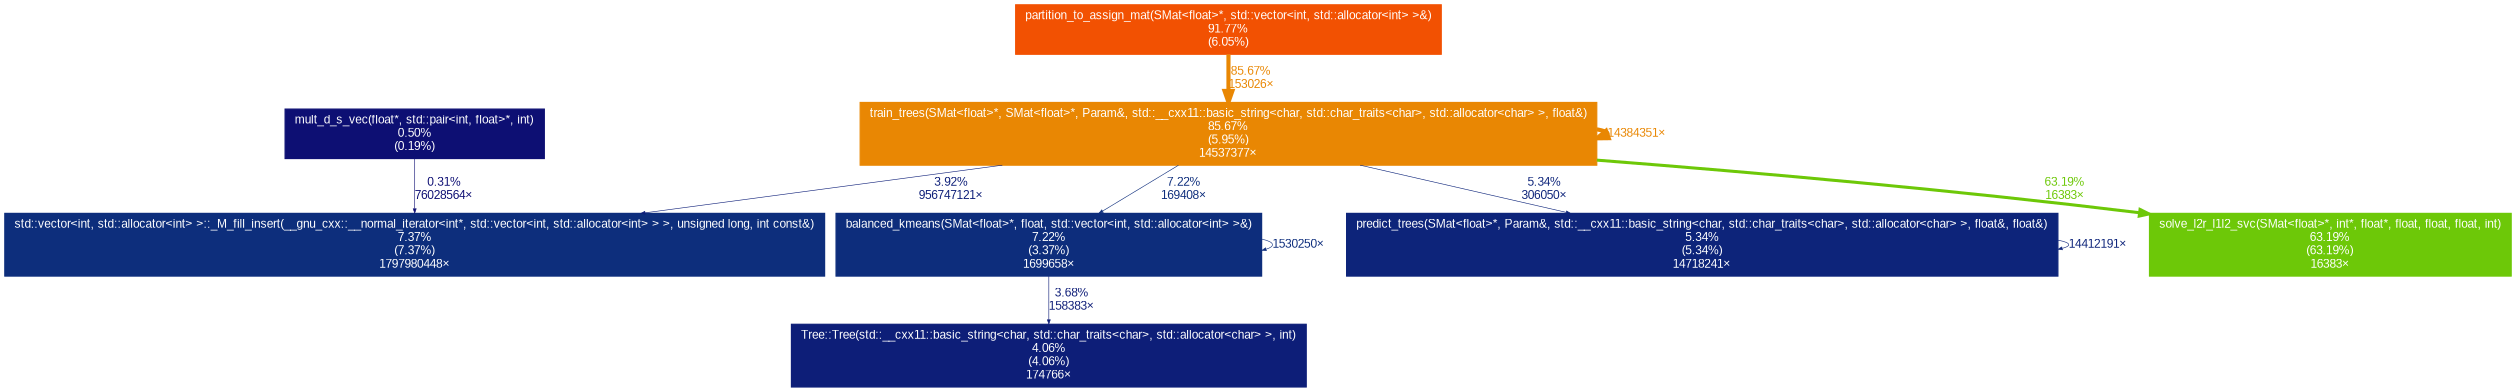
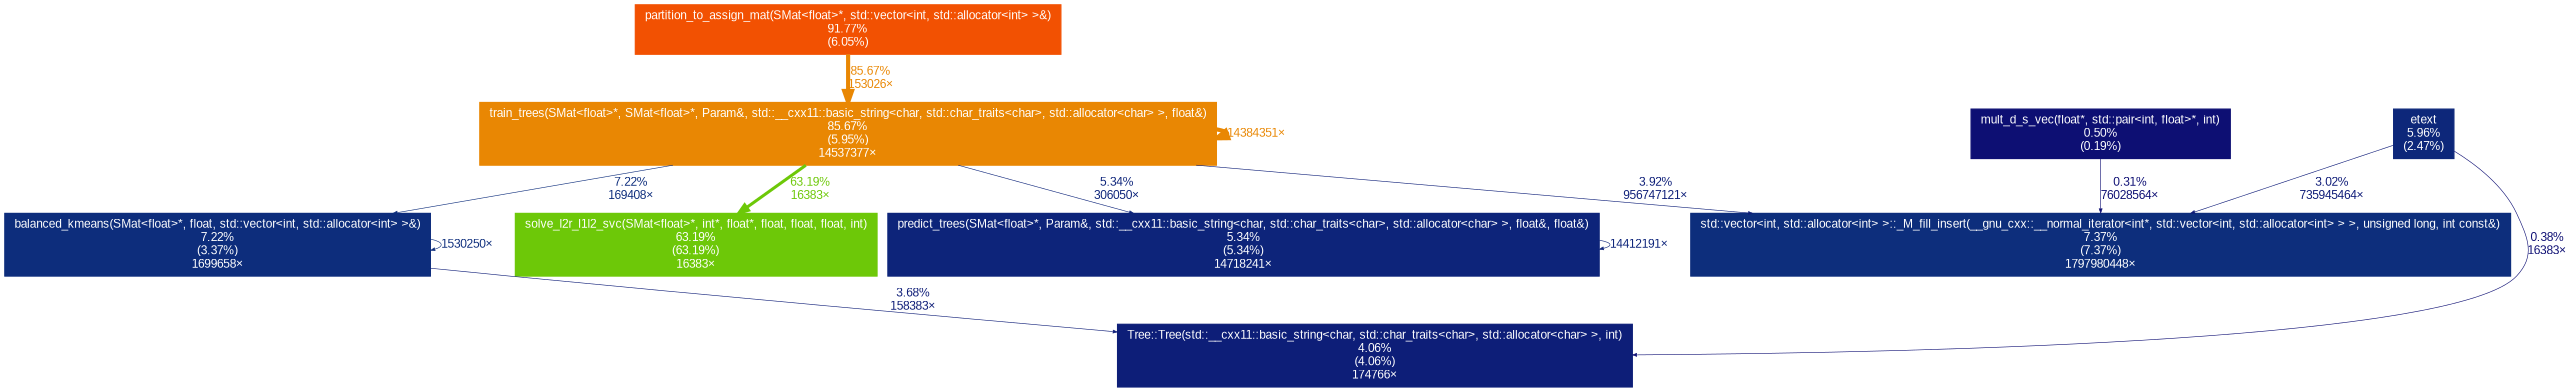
none -> (2424, 134)
